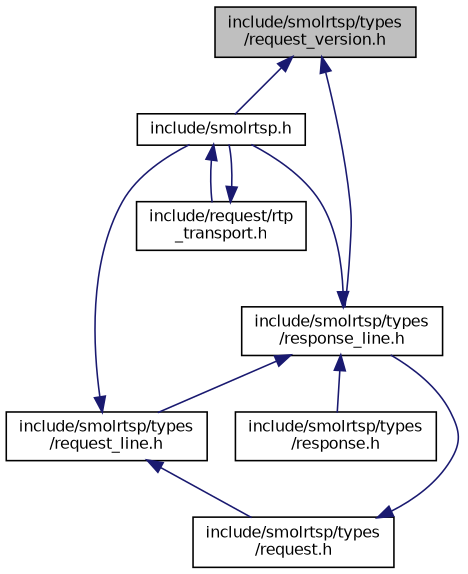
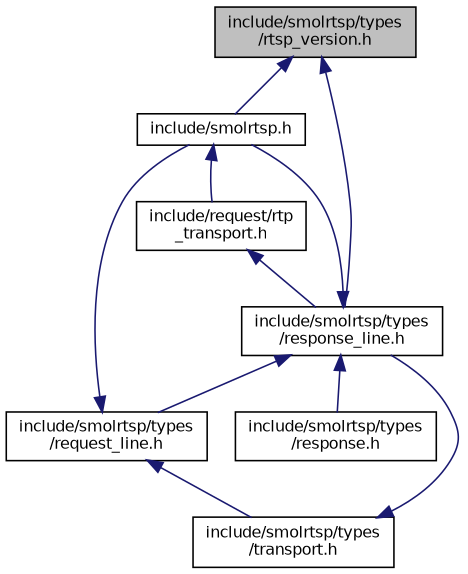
(315, 32) -> (315, 32)
(232, 165) -> (288, 284)
(293, 542) -> (293, 542)
